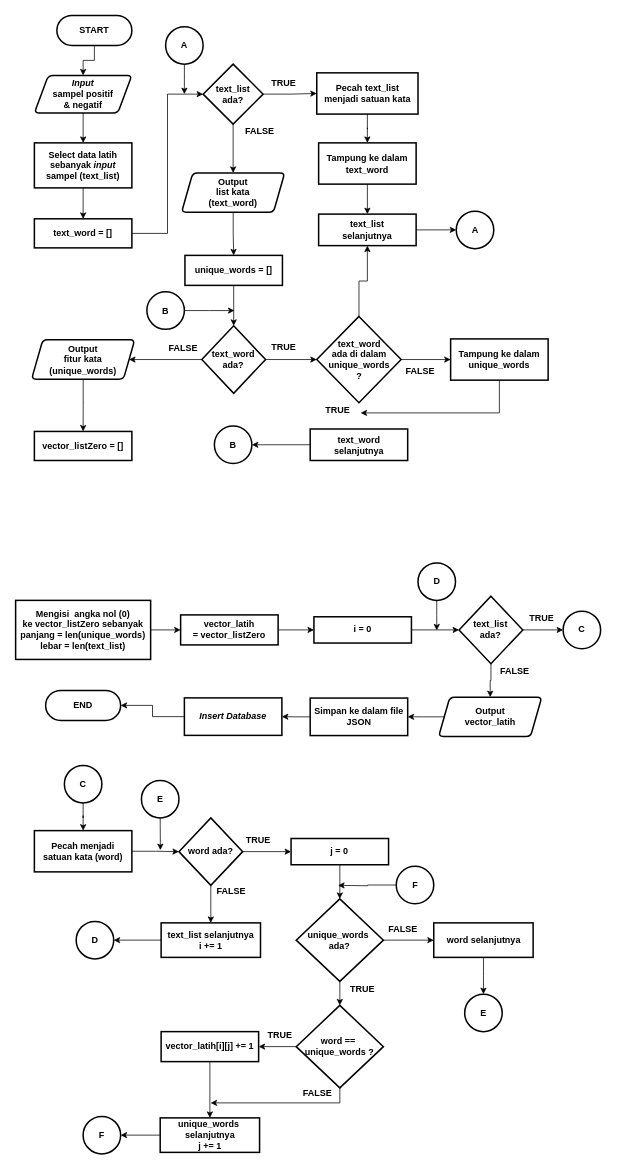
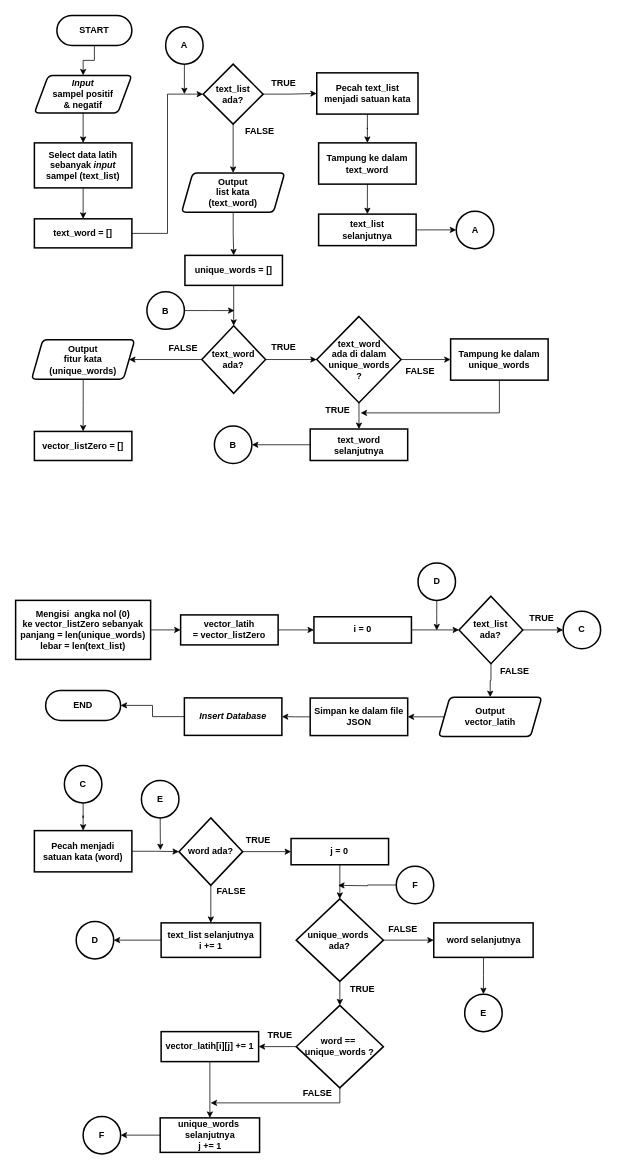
(367, 271) -> (359, 422)
